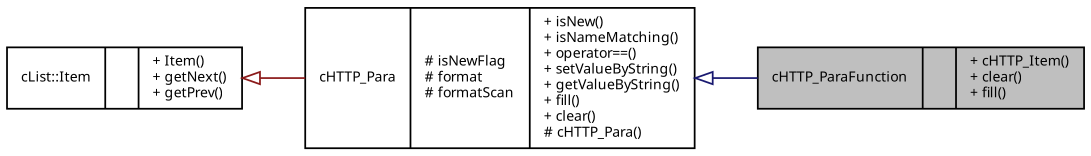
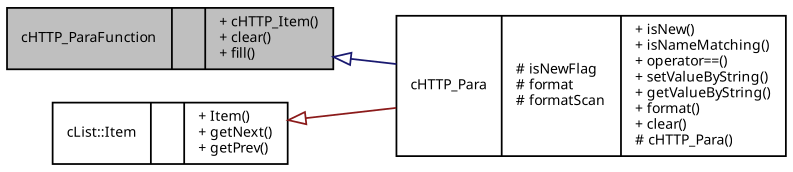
(735, 78) -> (374, 61)
(562, 101) -> (667, 109)
